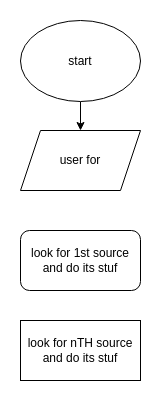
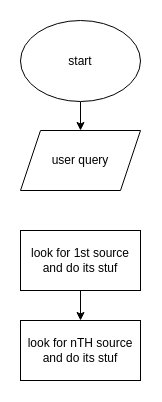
(81, 161) -> (81, 161)
(81, 261) -> (81, 261)
none -> (81, 310)
